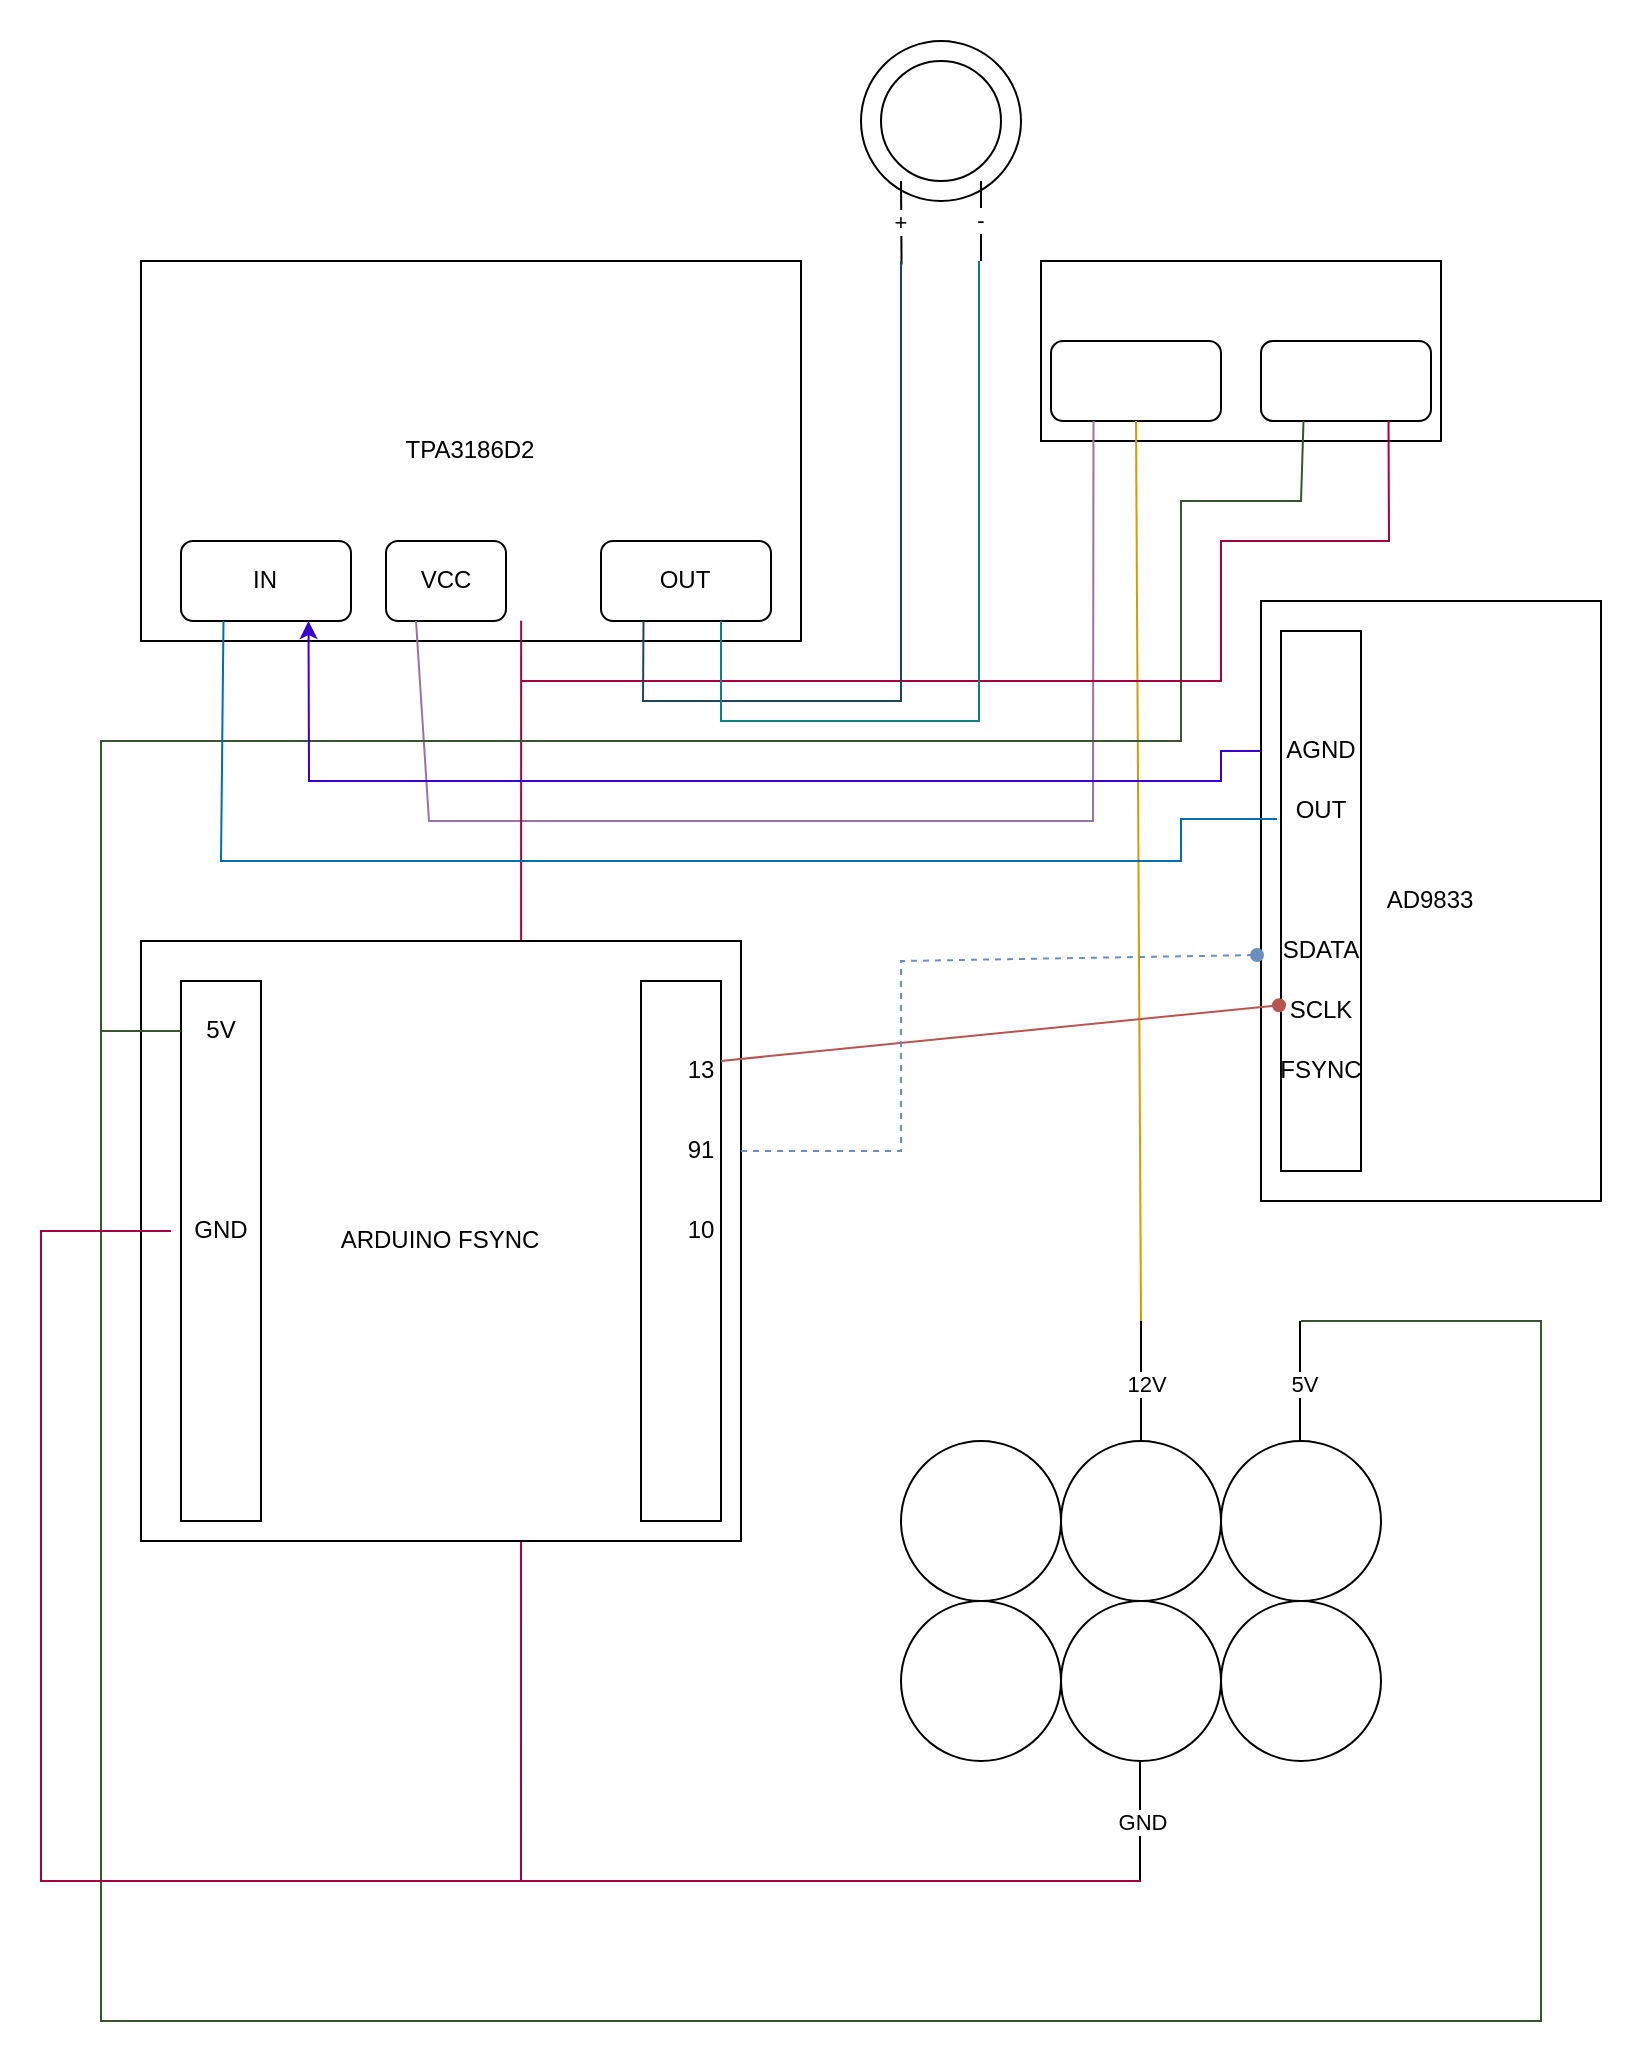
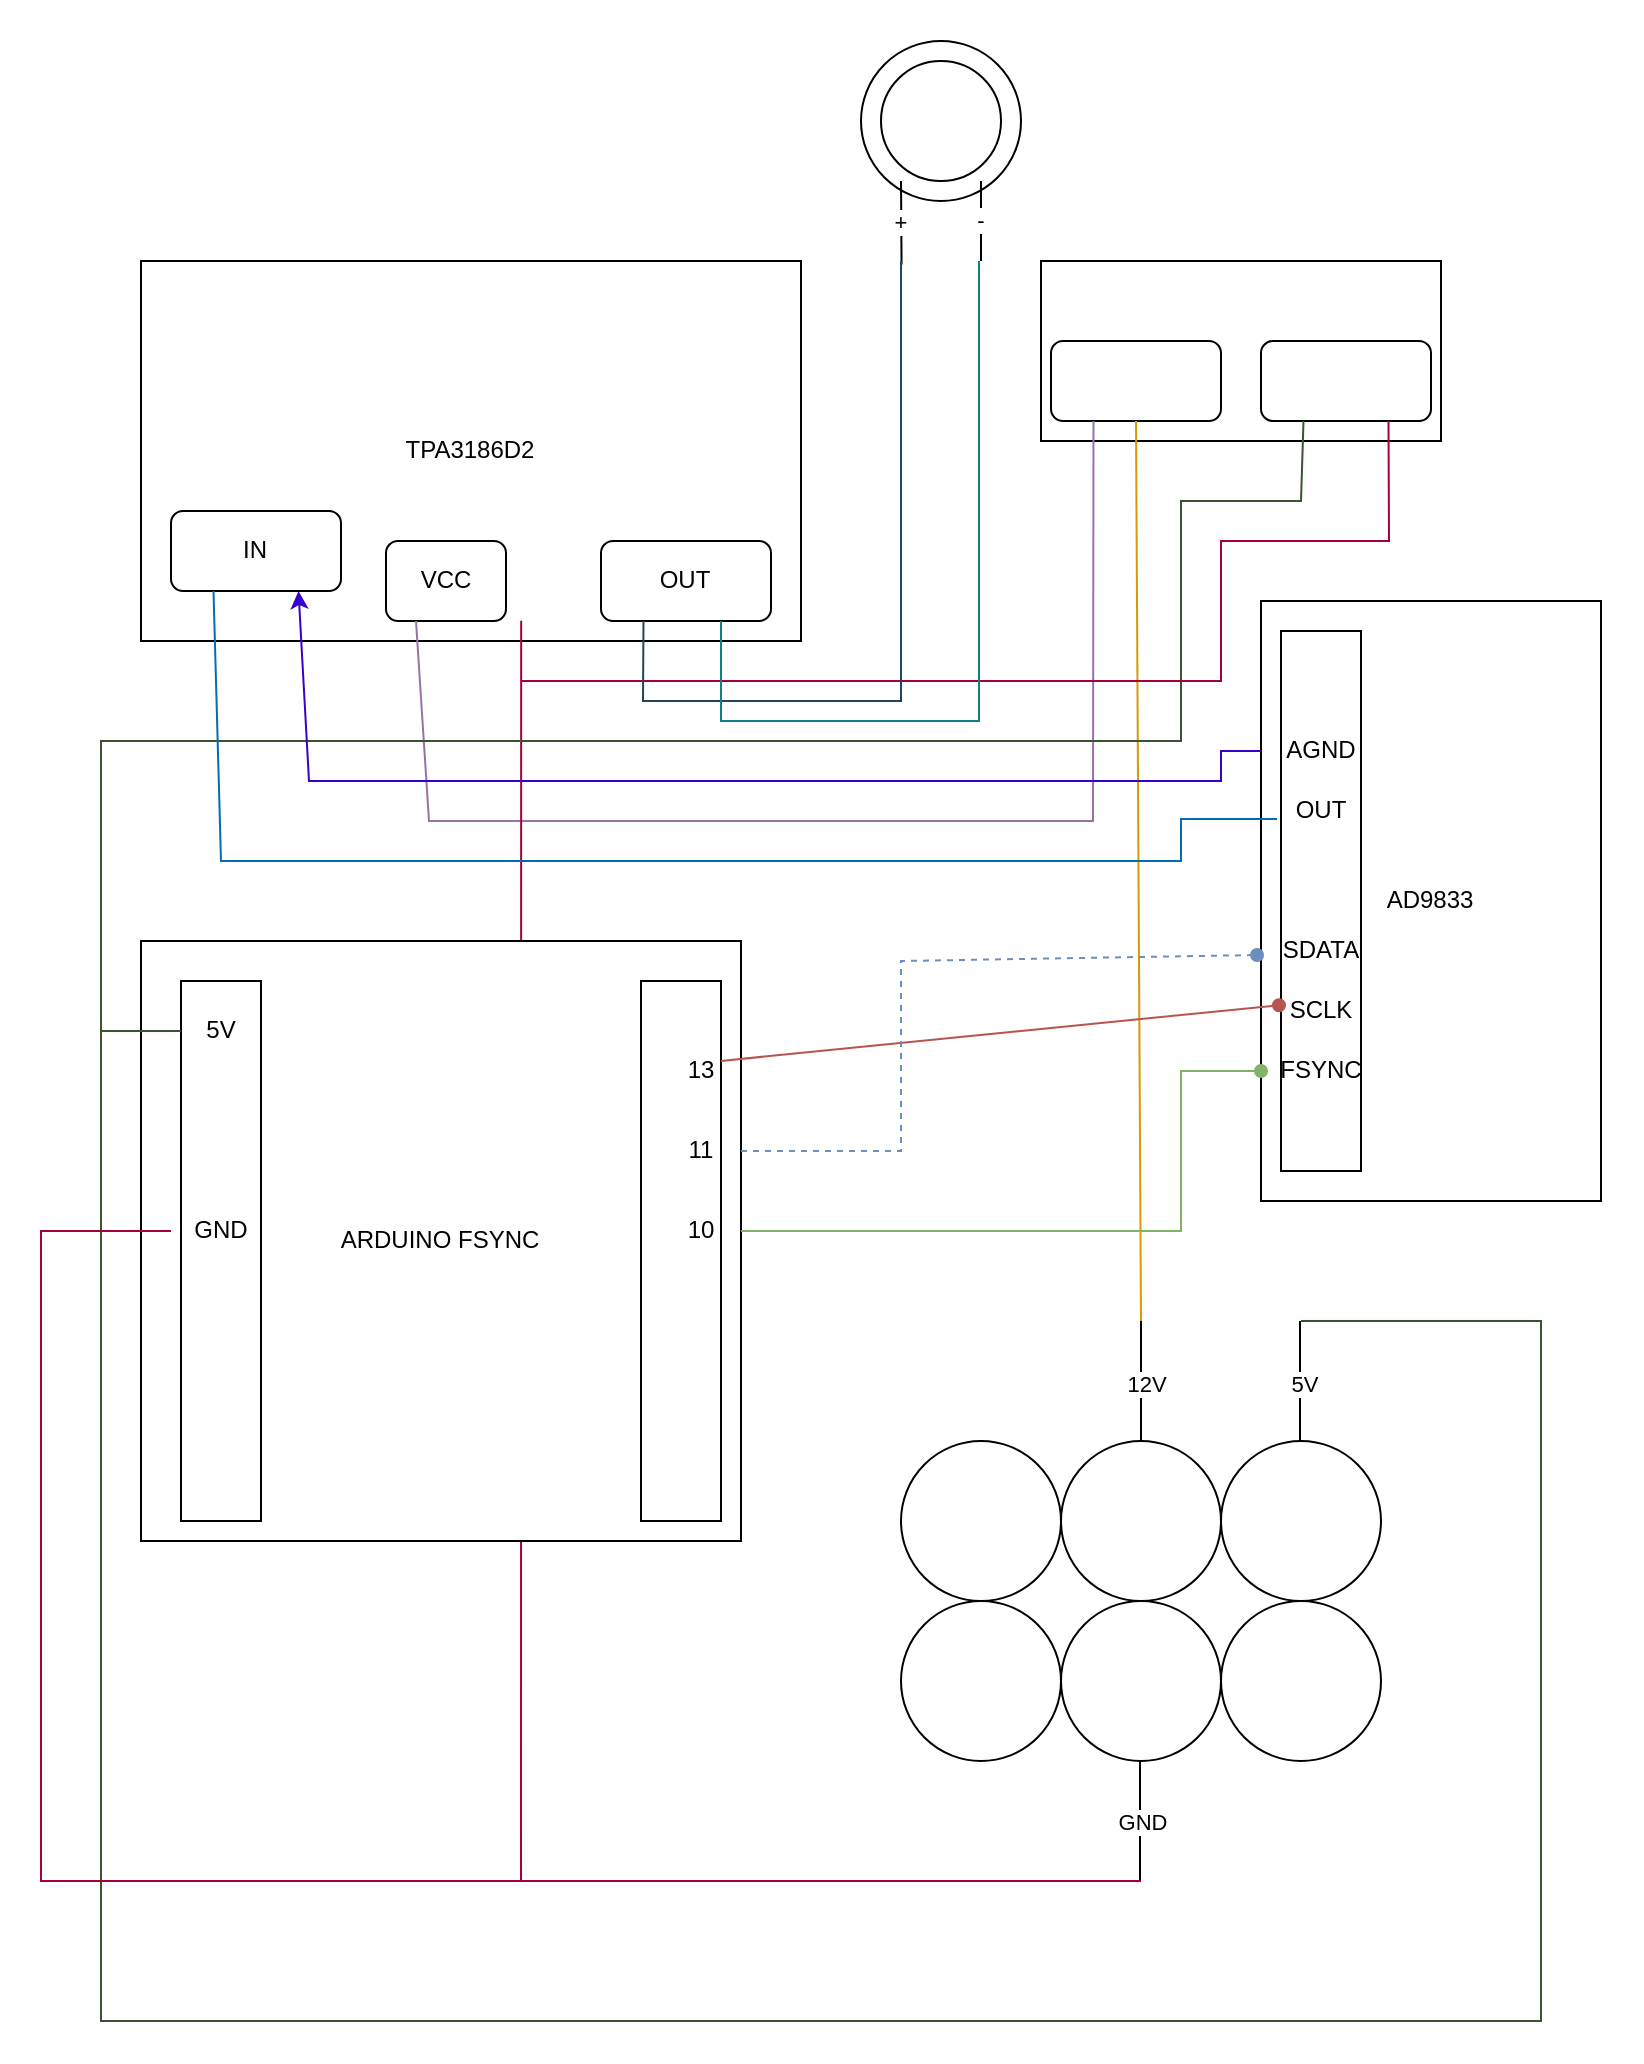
(266, 581) -> (256, 551)
(702, 1151) -> (702, 1151)
none -> (1078, 1231)
